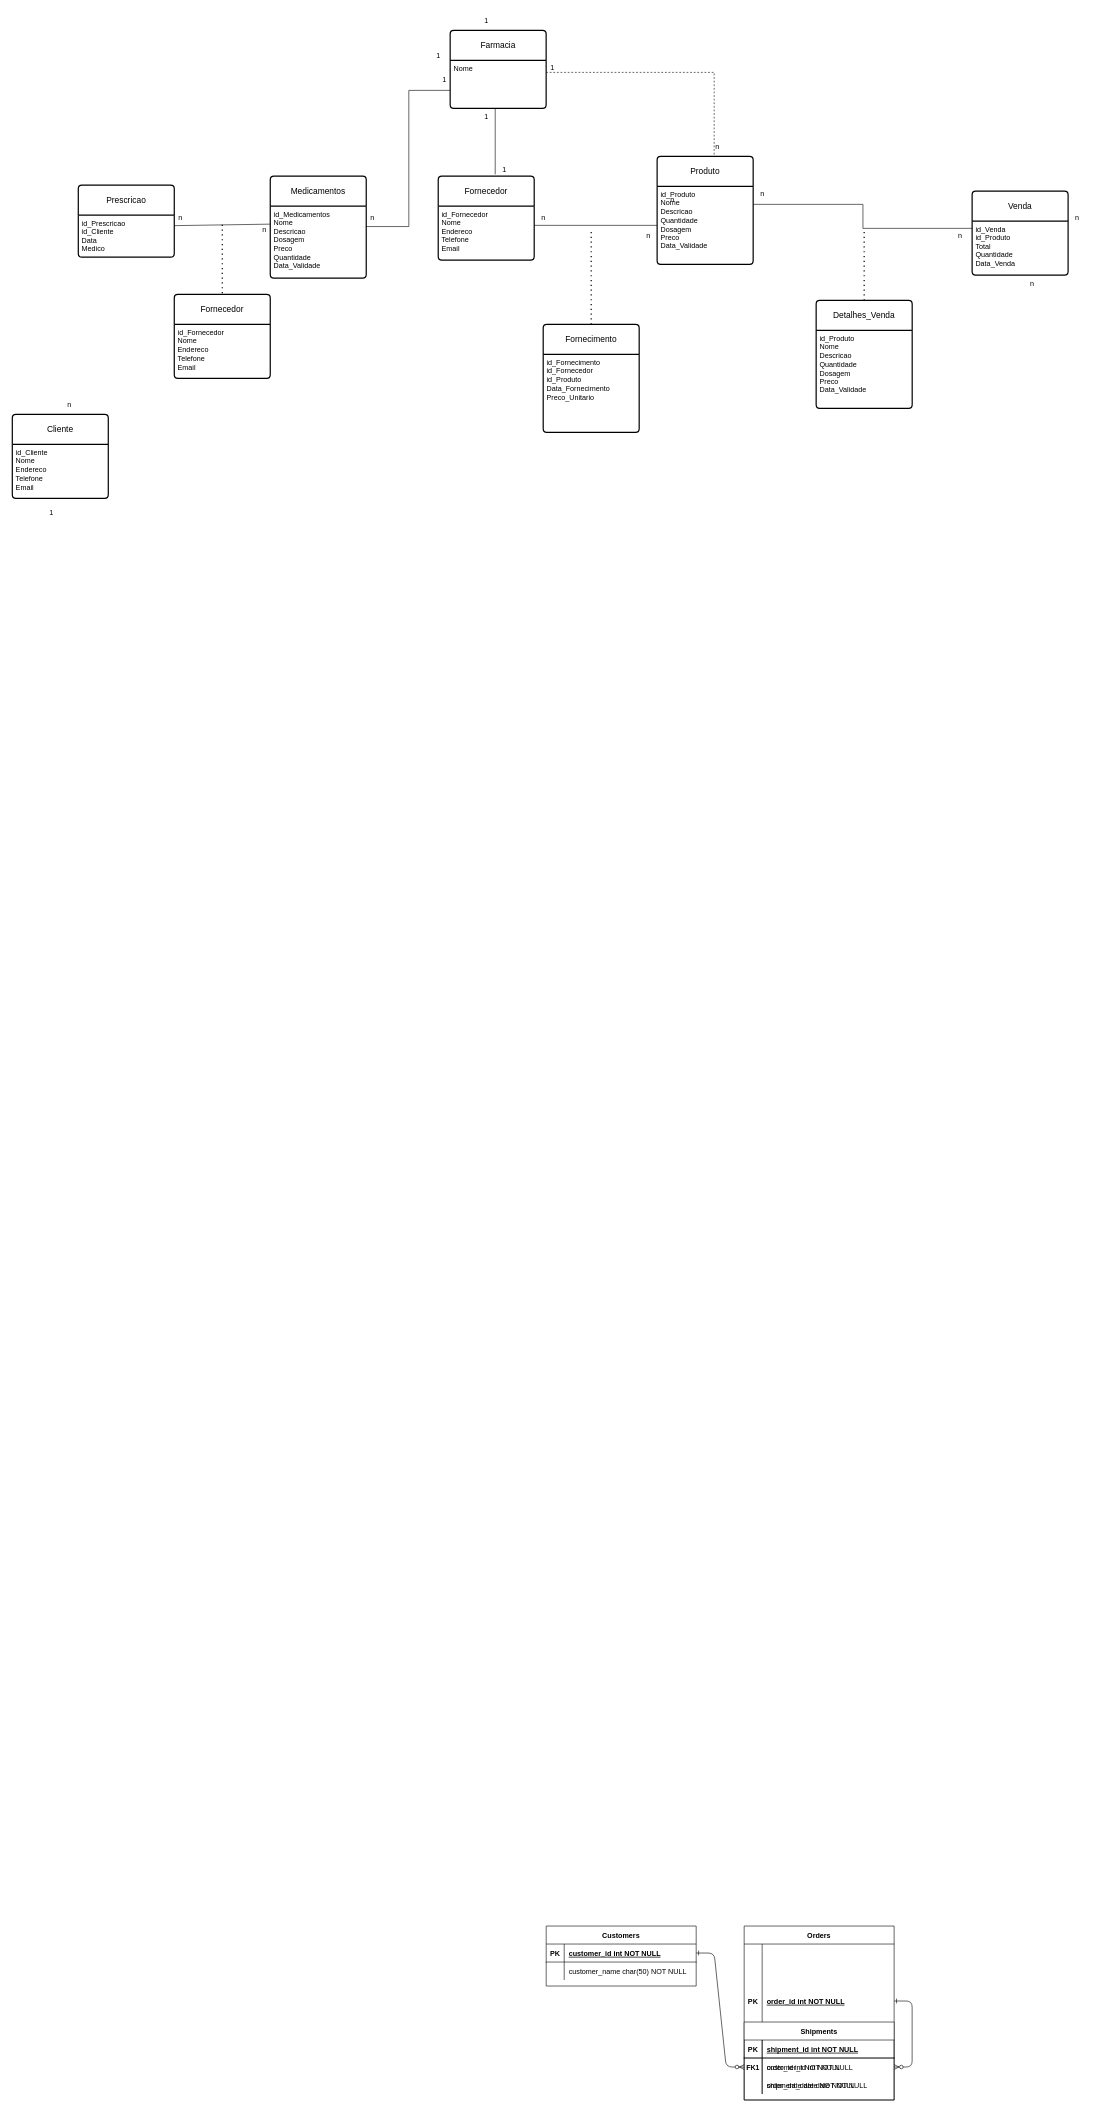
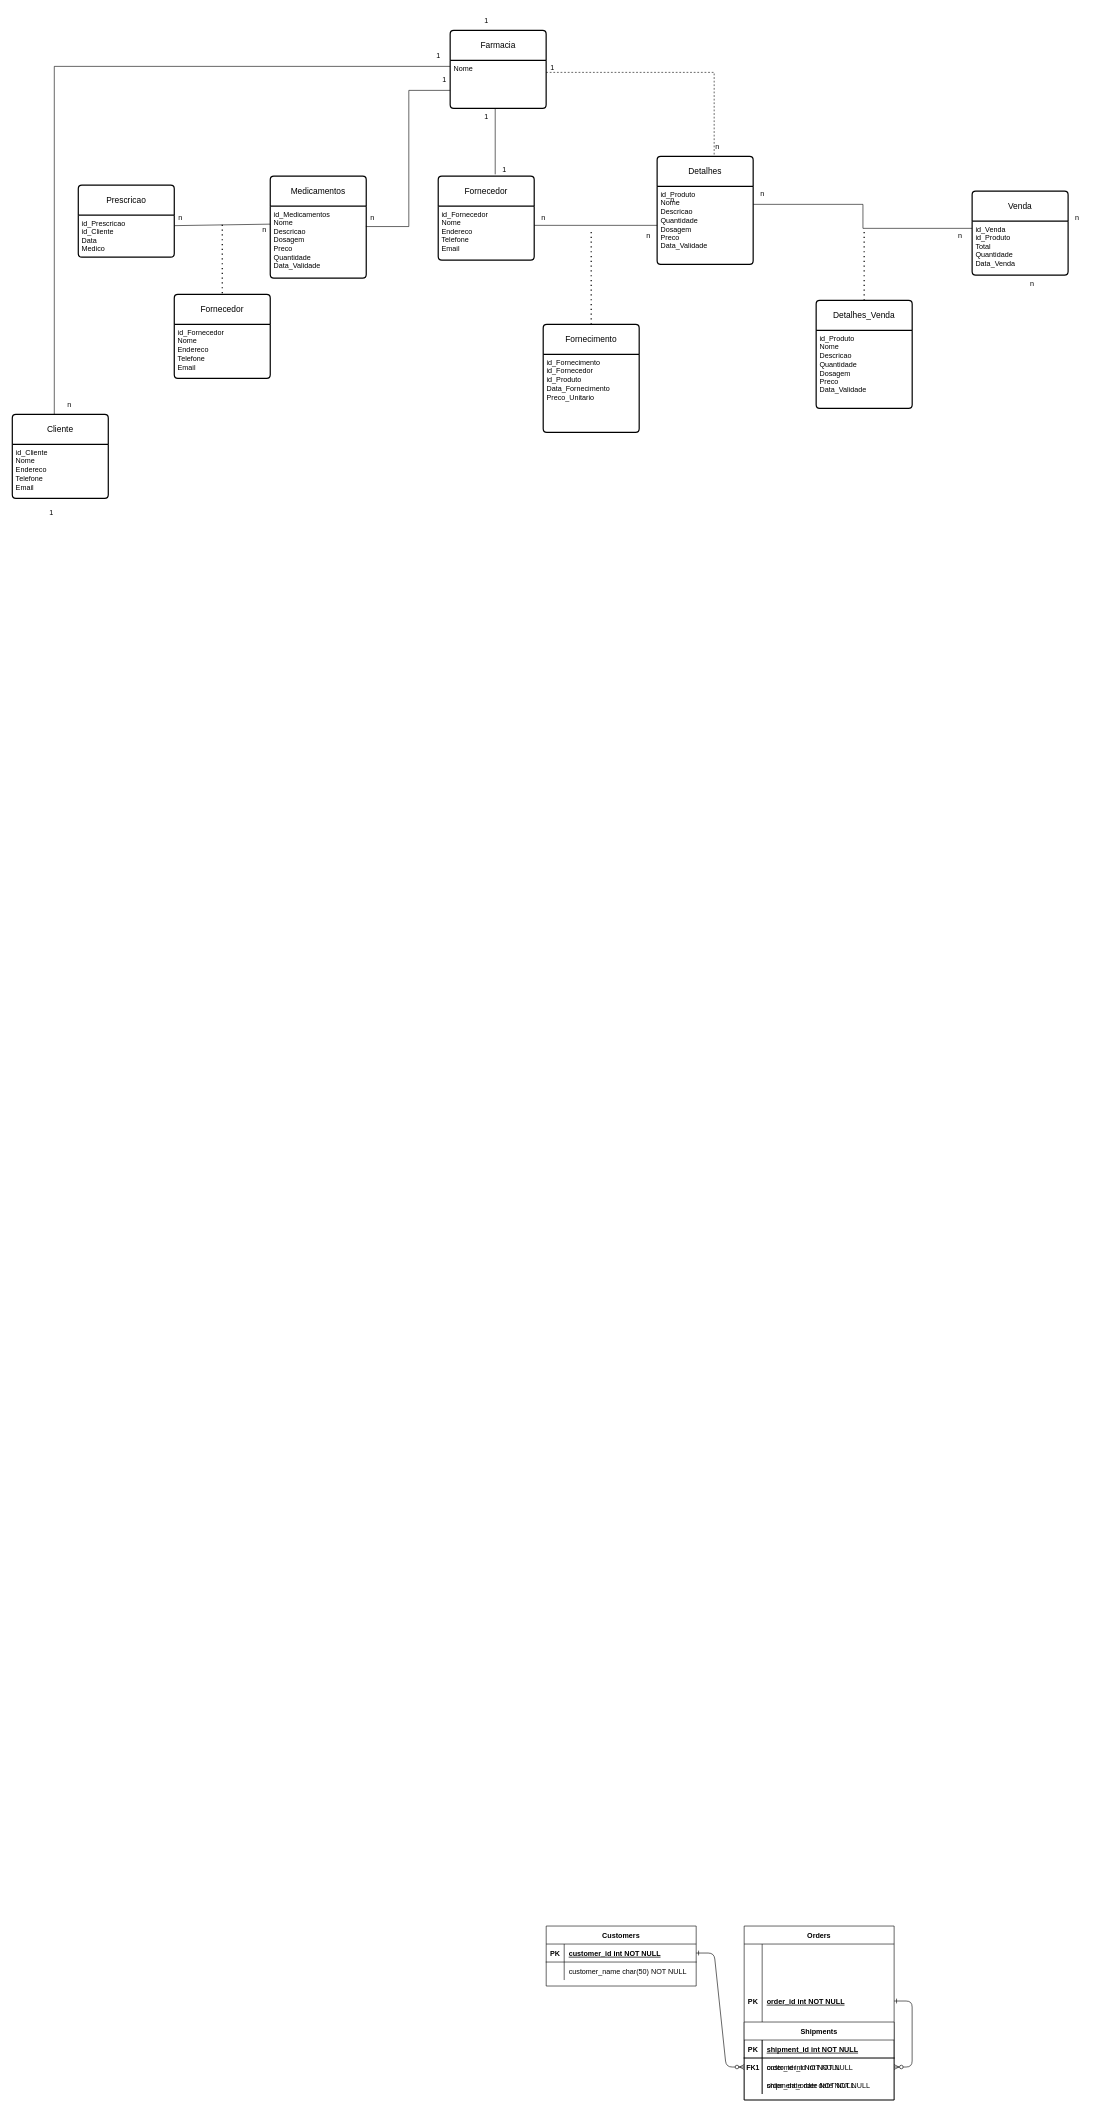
none -> (76, 66)
(705, 171) -> (705, 171)
(817, 2086) -> (820, 2086)
